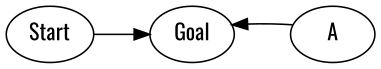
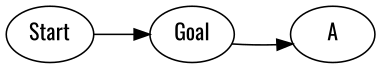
(270, 24) -> (254, 45)
